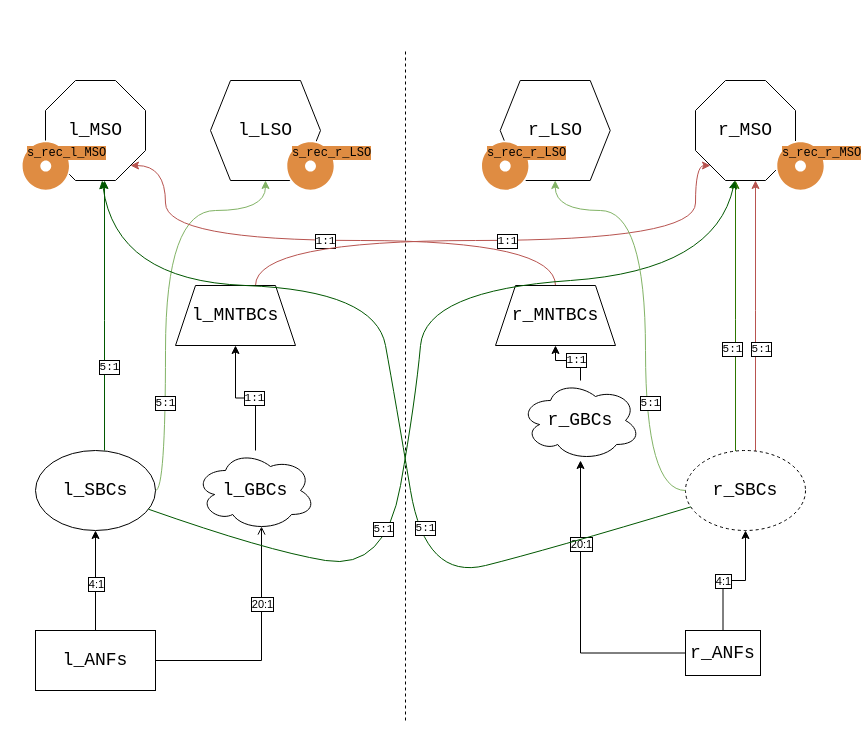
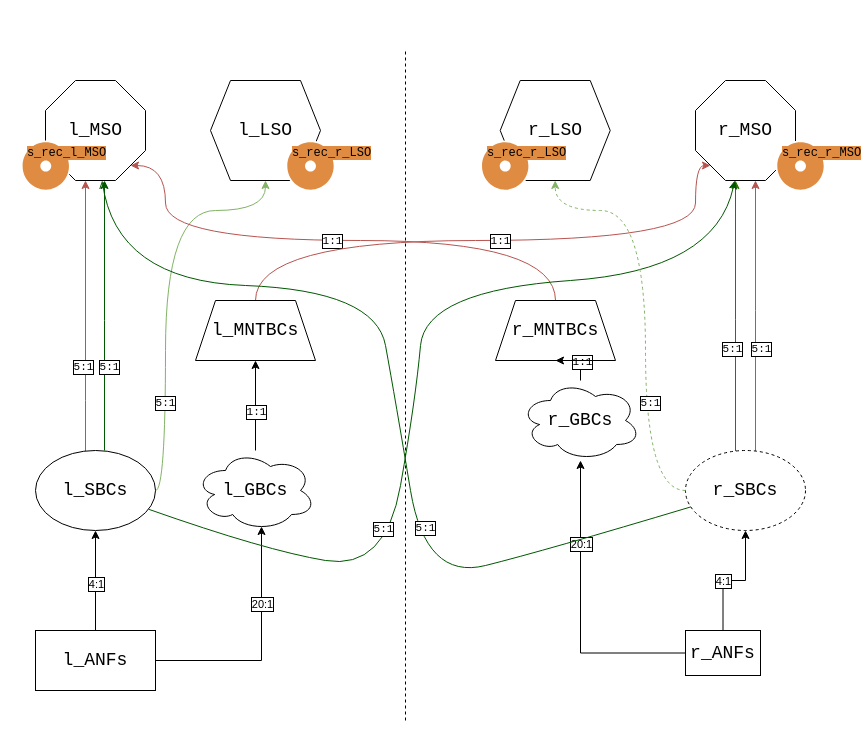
(130, 245) -> (103, 184)
(640, 270) -> (640, 270)
(236, 316) -> (256, 331)
(556, 316) -> (556, 331)
none -> (86, 319)
(262, 533) -> (262, 535)
